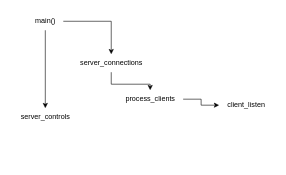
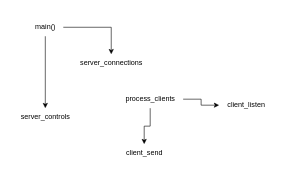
(45, 21) -> (45, 27)
(149, 84) -> none
none -> (144, 126)
none -> (144, 153)
